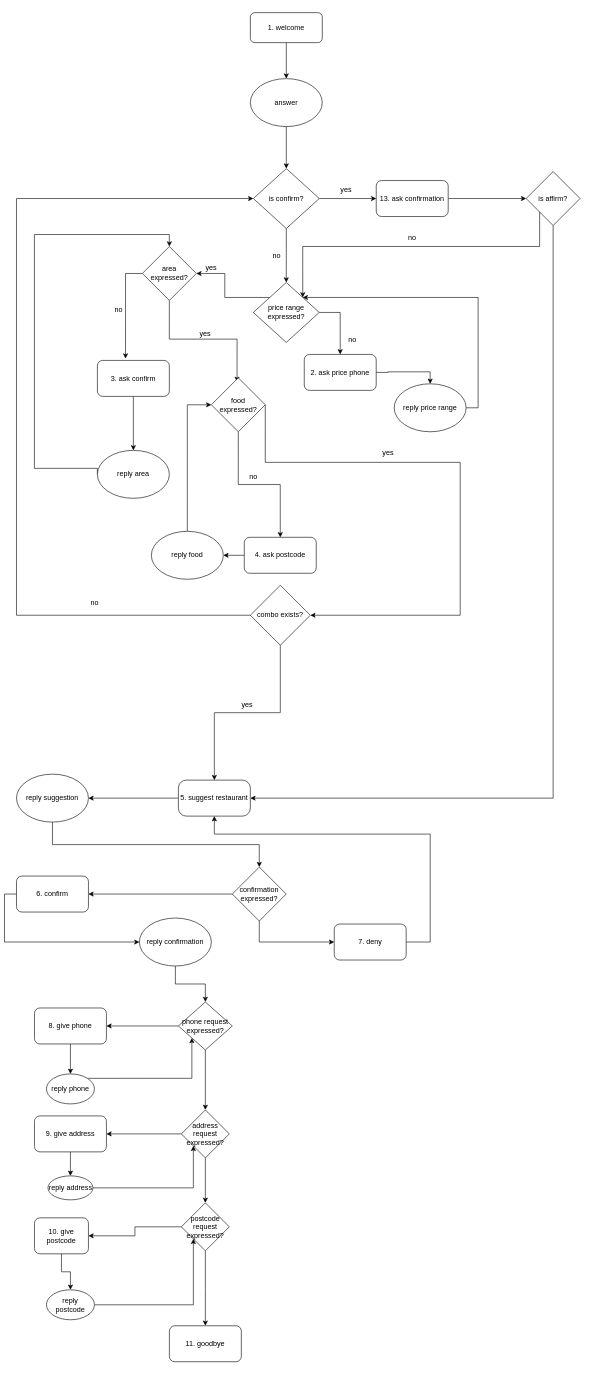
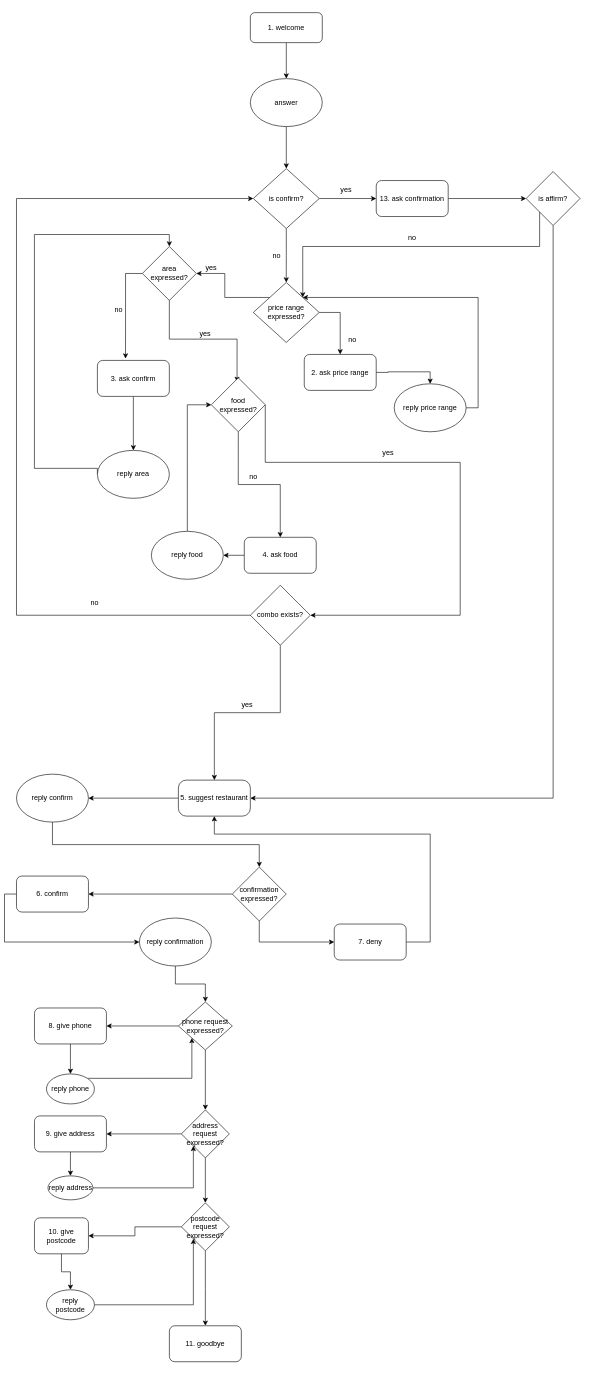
(341, 372) -> (341, 372)
(281, 555) -> (281, 555)
(53, 798) -> (53, 798)
